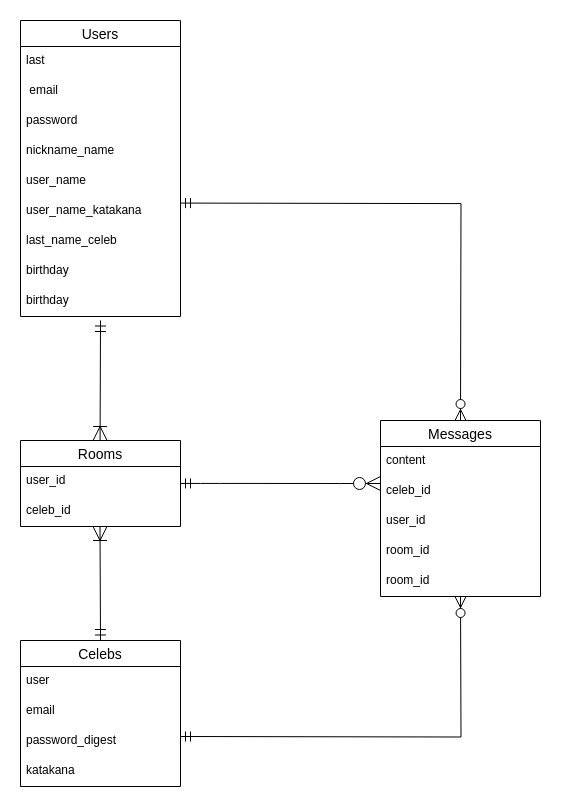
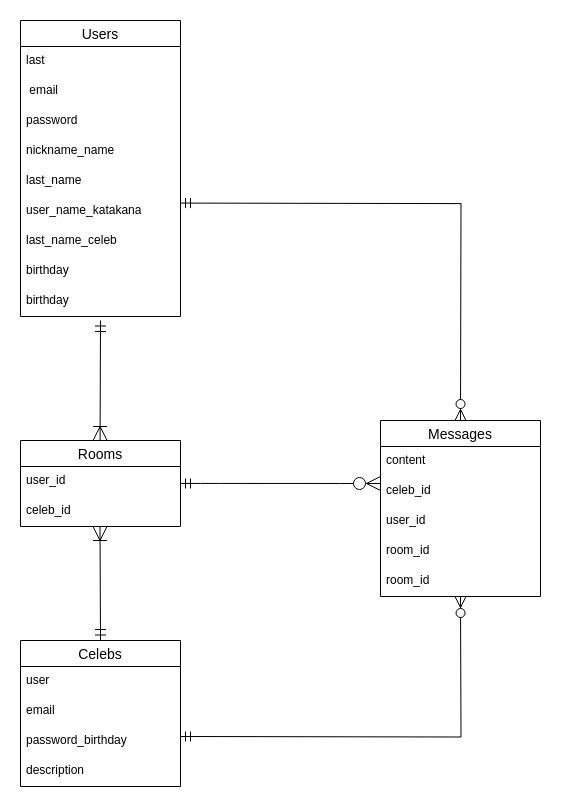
(56, 180) -> (55, 180)
(75, 740) -> (82, 740)
(53, 770) -> (60, 770)
